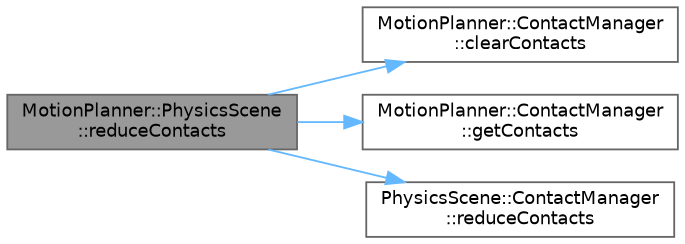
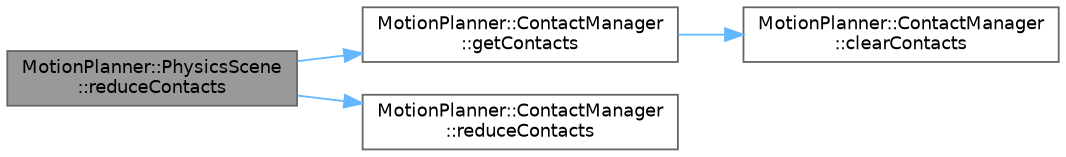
(327, 80) -> (702, 35)
(520, 210) -> (520, 122)
